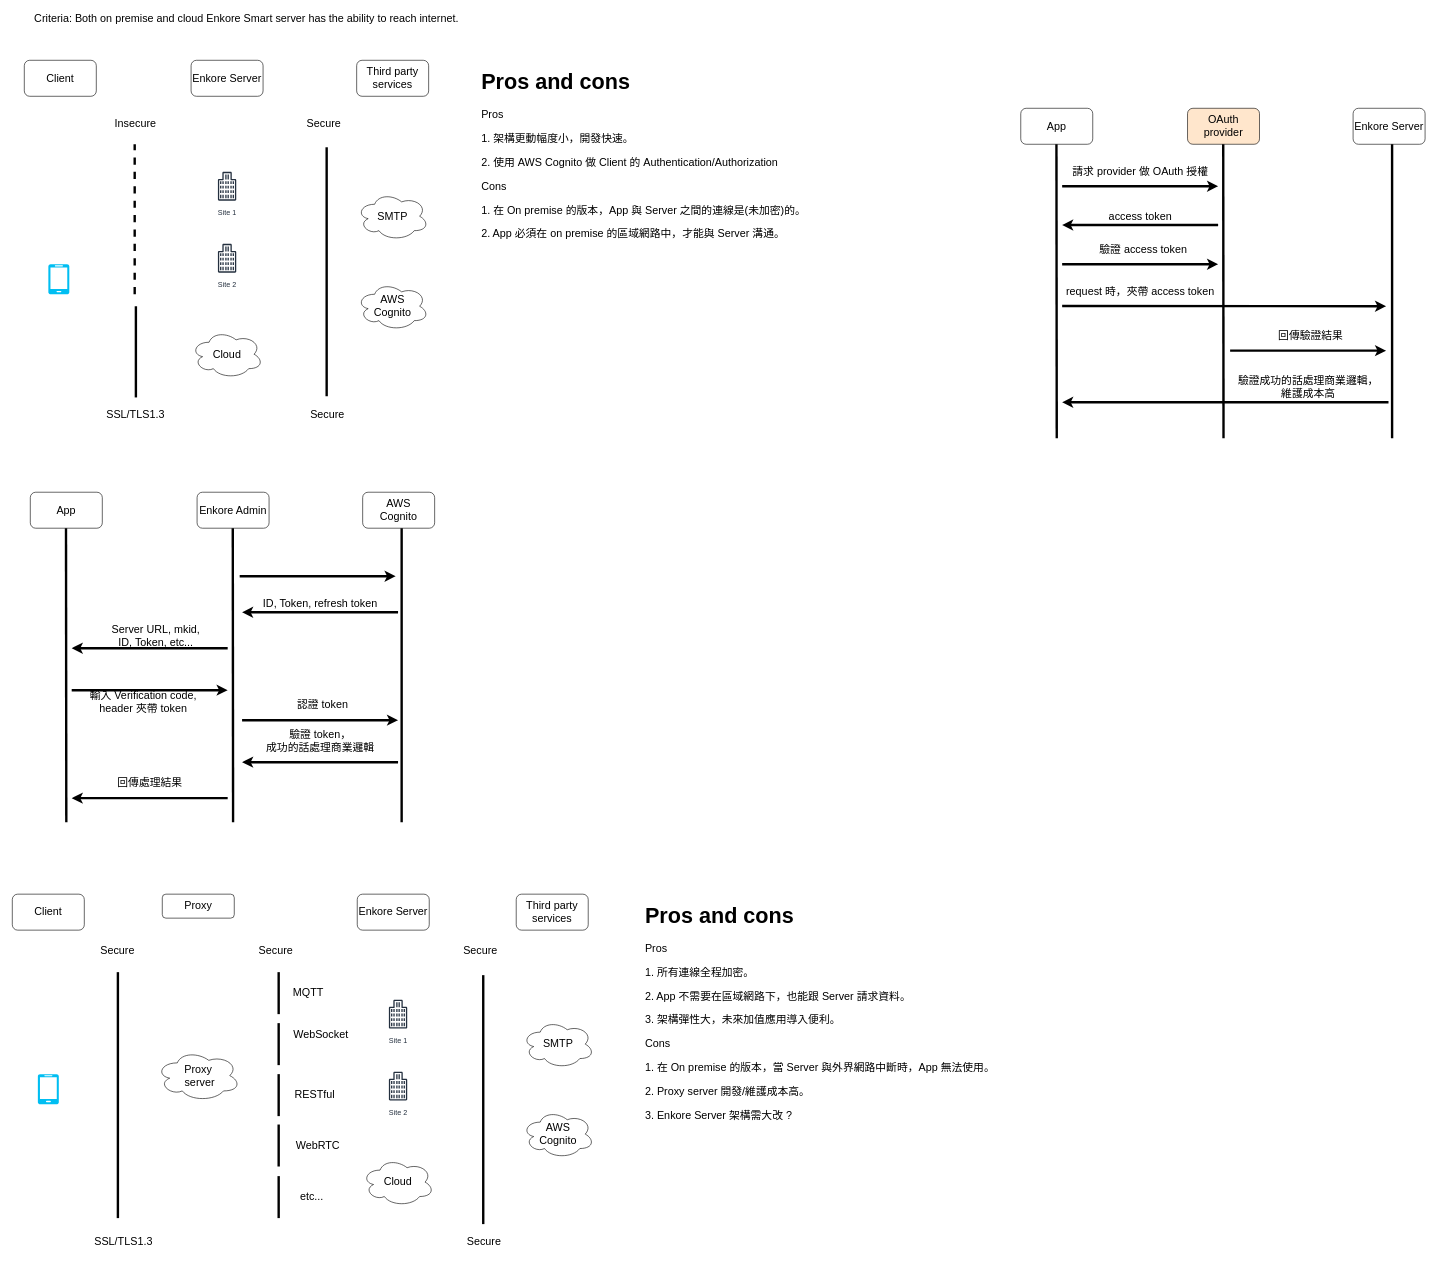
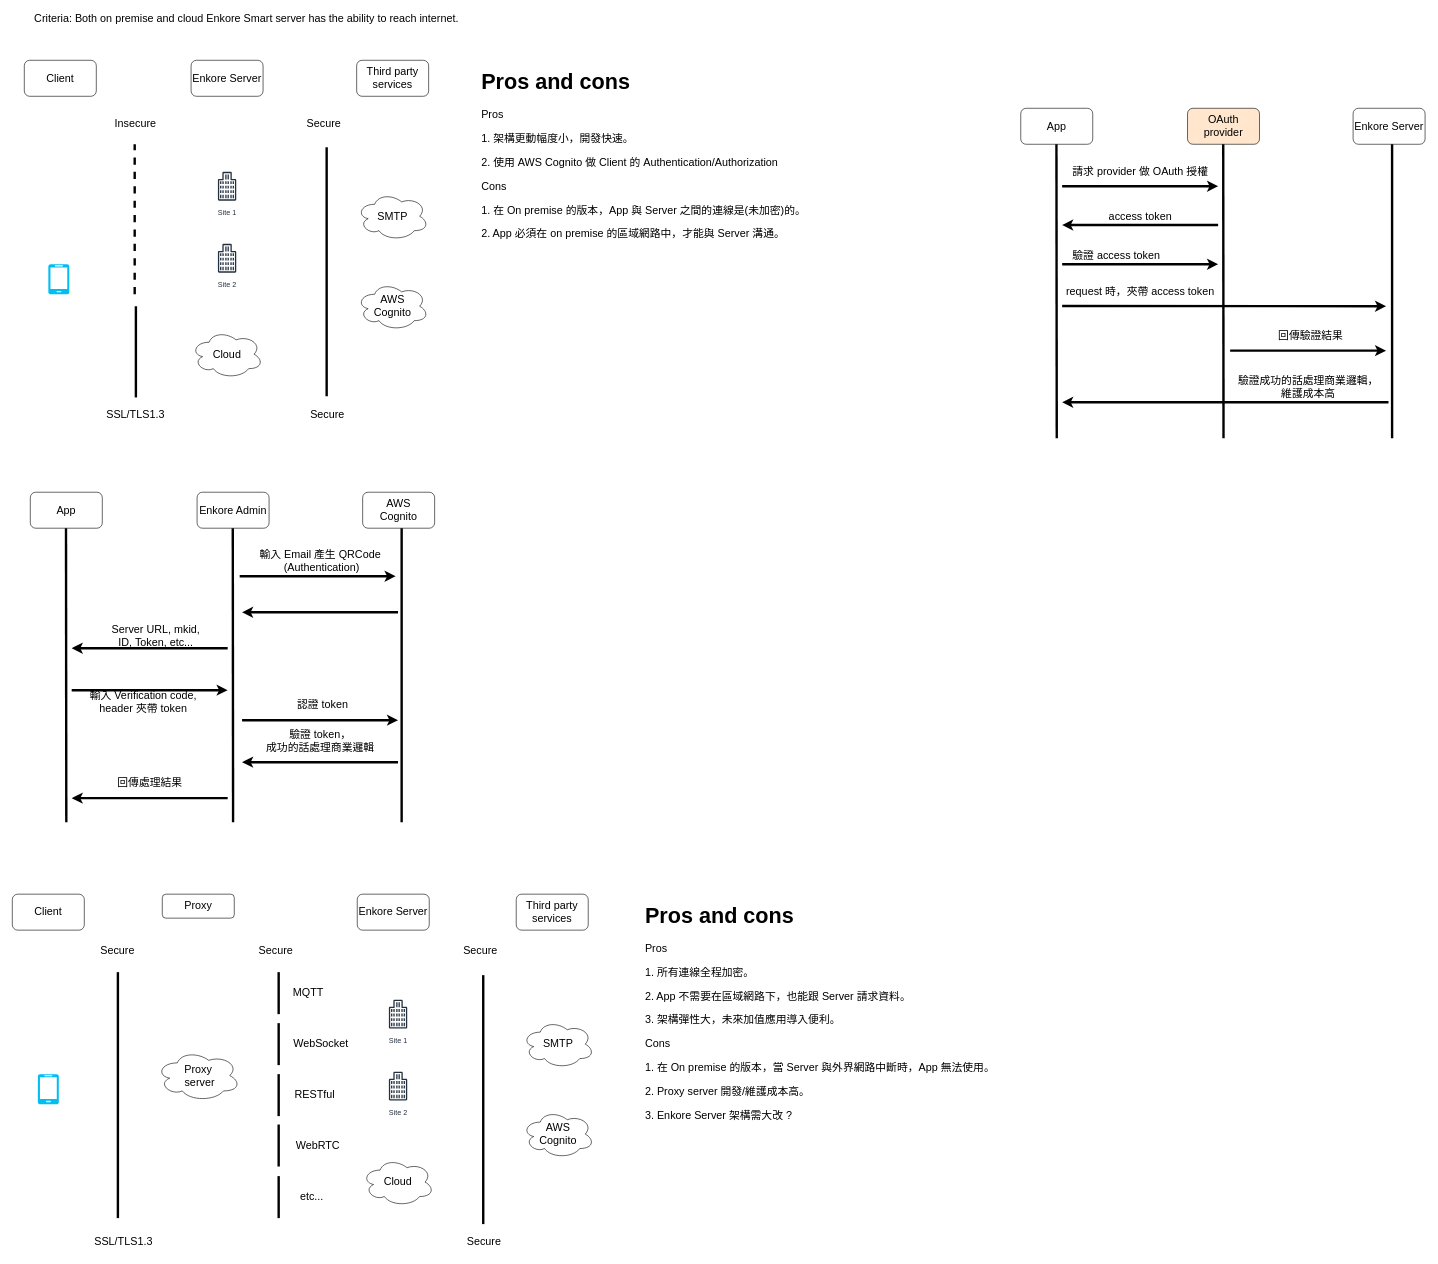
(1143, 249) -> (1116, 255)
none -> (320, 561)
(320, 603) -> none
(321, 1035) -> (321, 1044)
